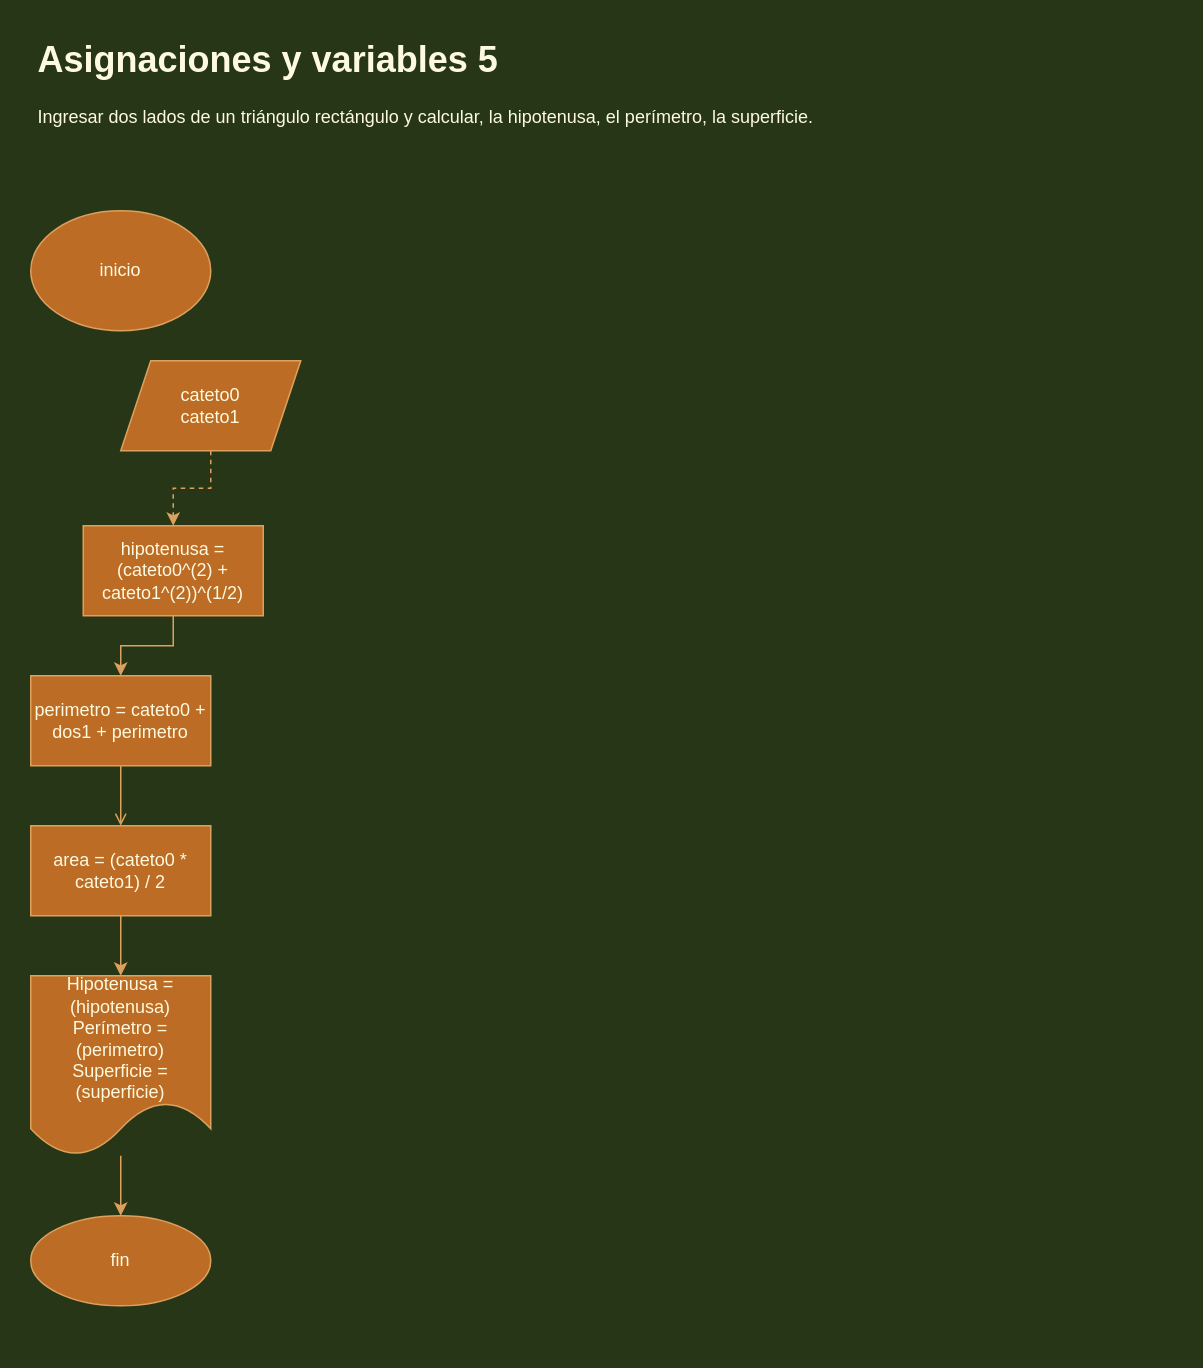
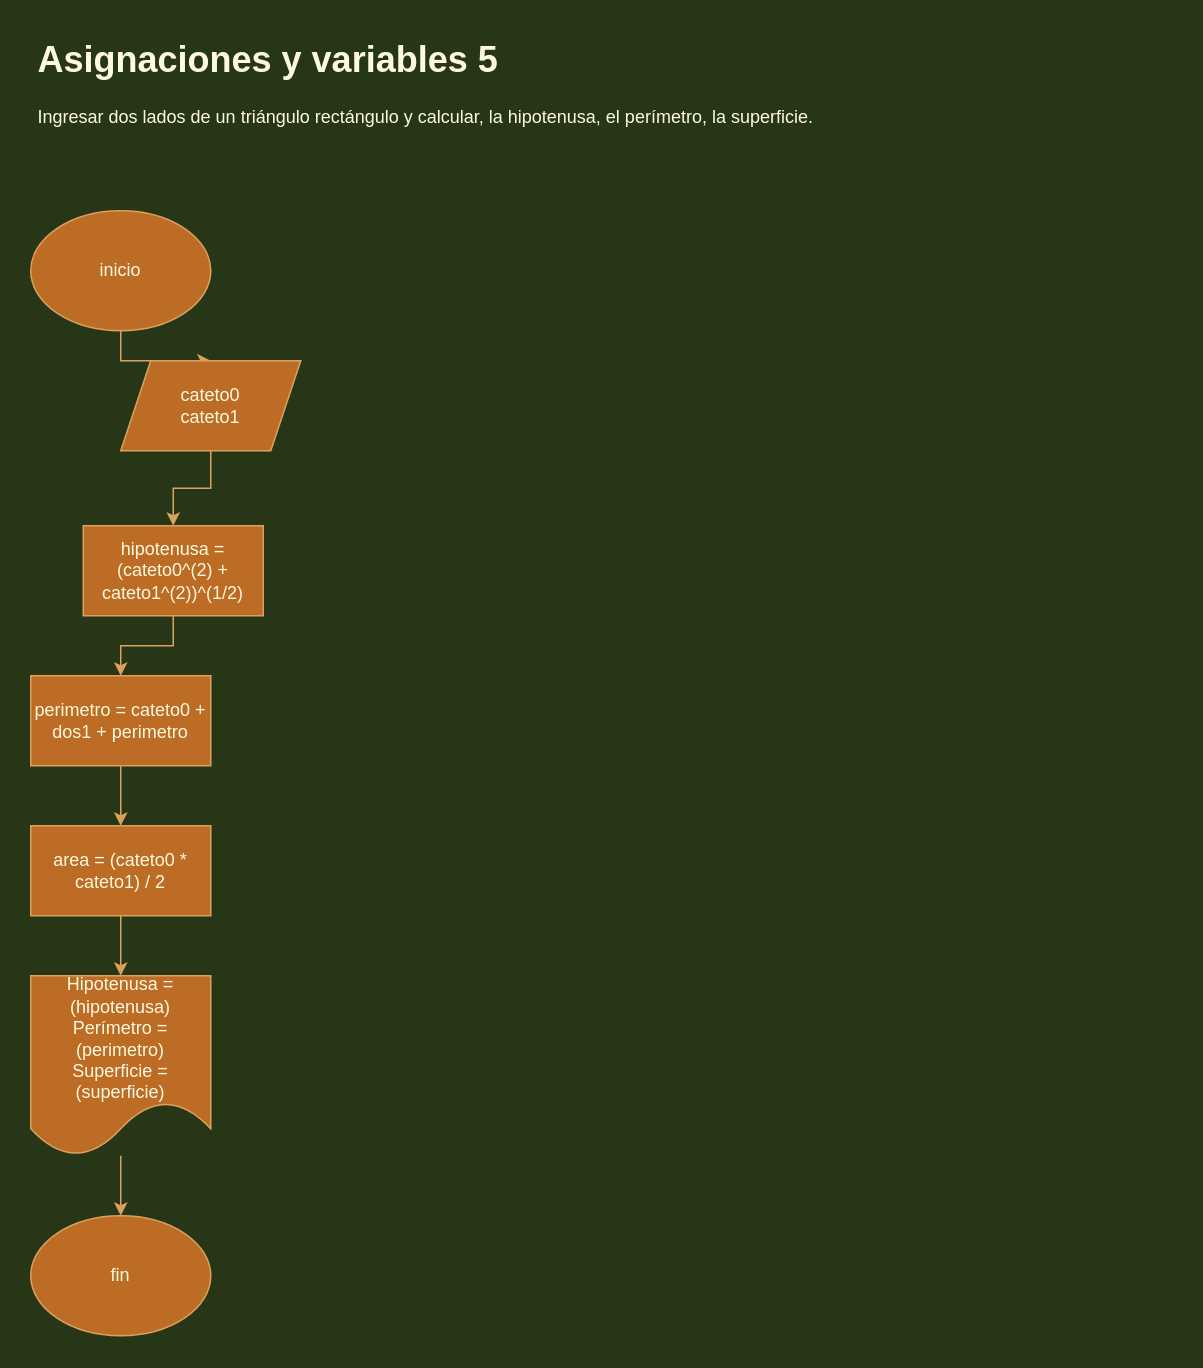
none -> (121, 361)
(198, 488) -> (198, 488)
(121, 816) -> (121, 814)
(121, 1261) -> (121, 1276)
